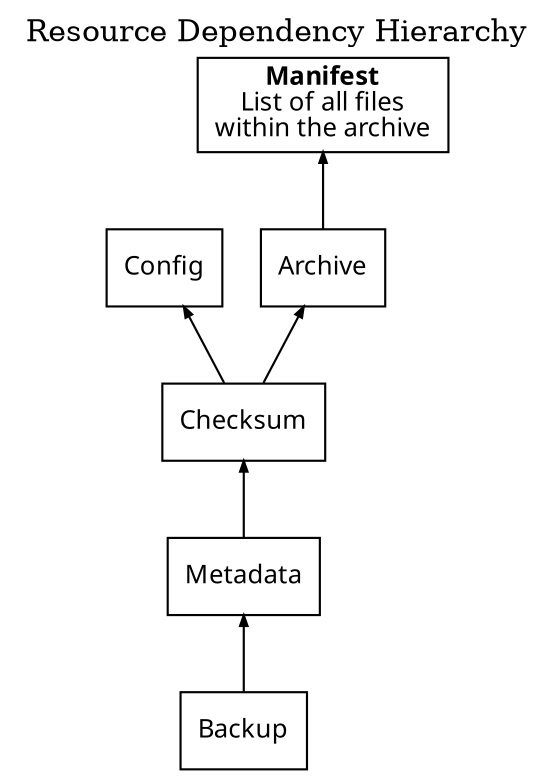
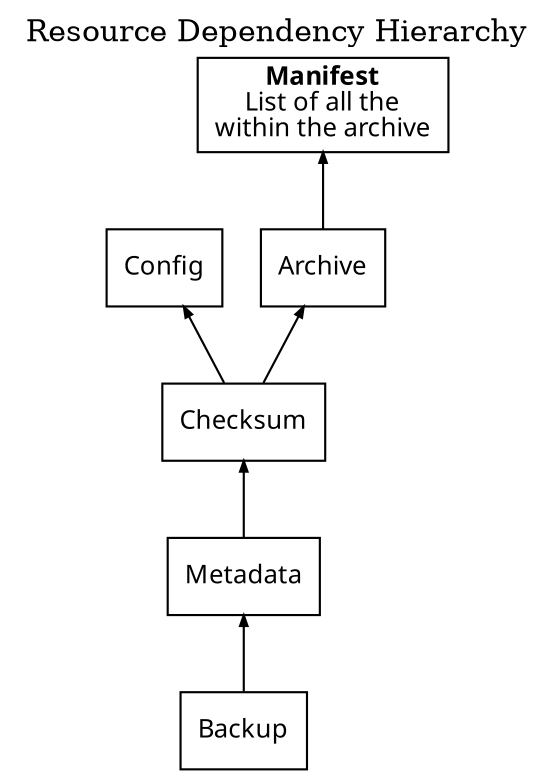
(323, 103) -> (323, 103)
